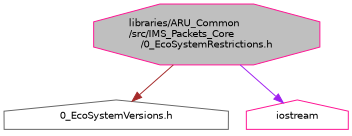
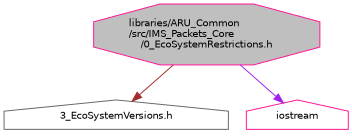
(116, 116) -> (116, 116)
